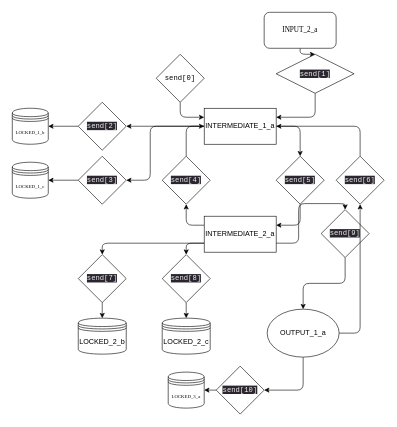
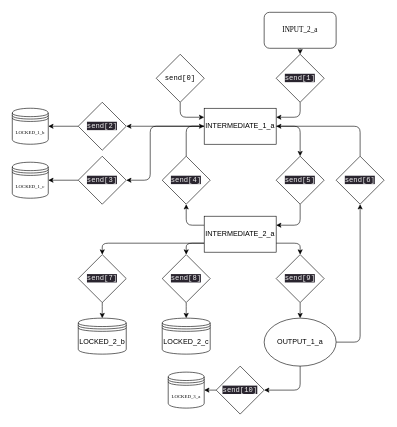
(315, 74) -> (300, 78)
(345, 234) -> (300, 279)
(303, 333) -> (300, 342)
